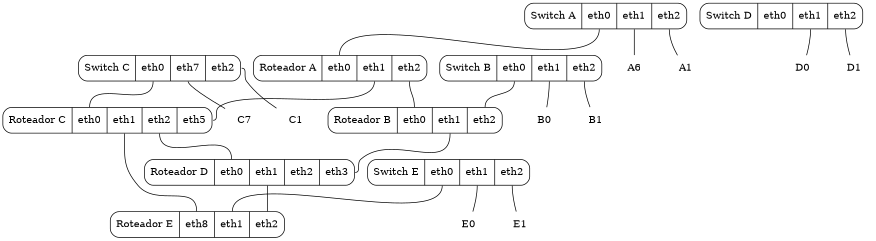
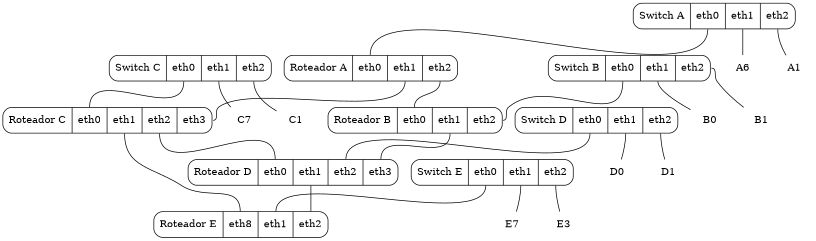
(188, 68) -> (219, 68)
(195, 120) -> (195, 120)
none -> (468, 146)
(469, 225) -> (512, 225)
(520, 225) -> (564, 225)
